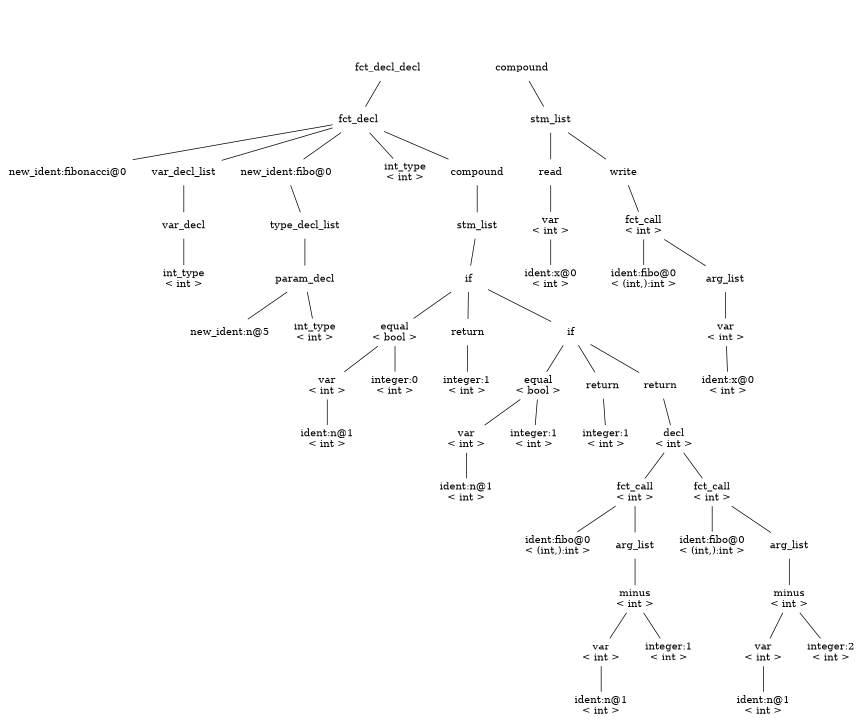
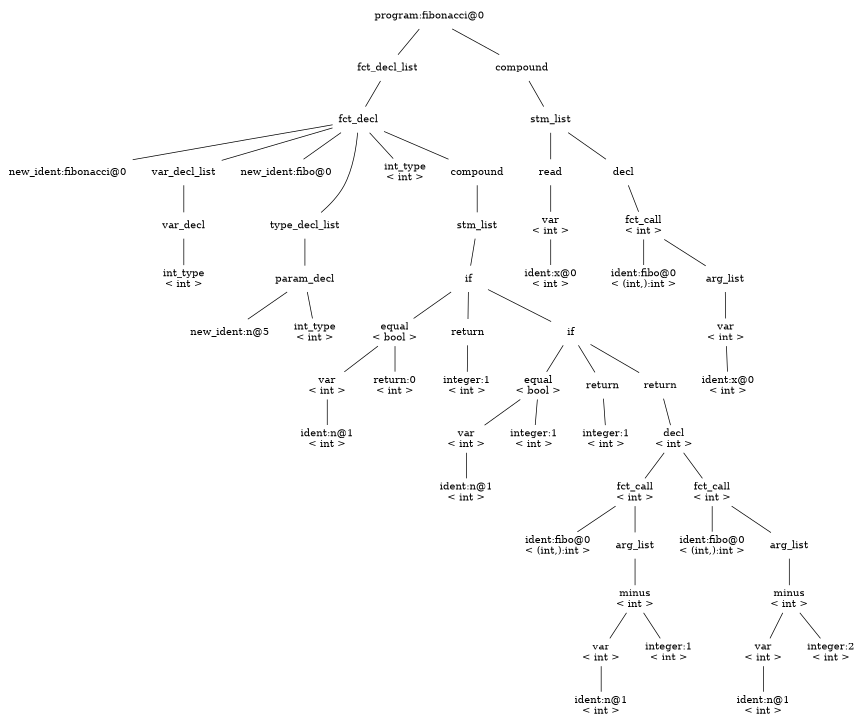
none -> (430, 16)
(388, 68) -> (388, 68)
(624, 172) -> (624, 172)
(295, 199) -> (348, 177)
(395, 386) -> (395, 386)
